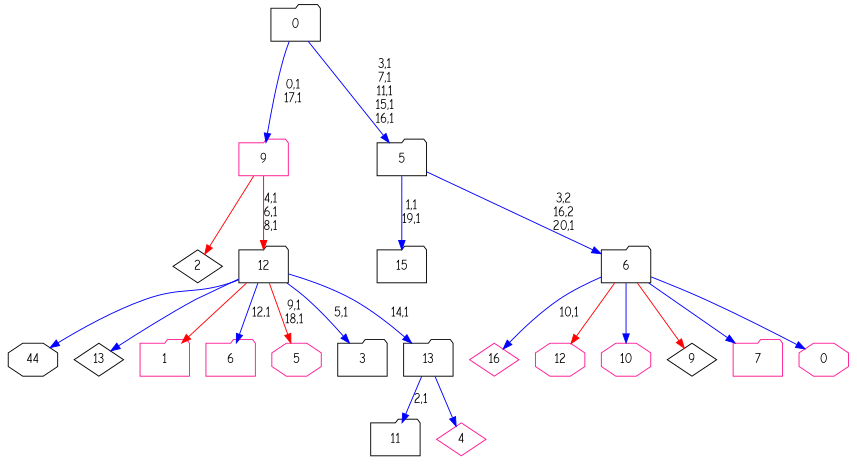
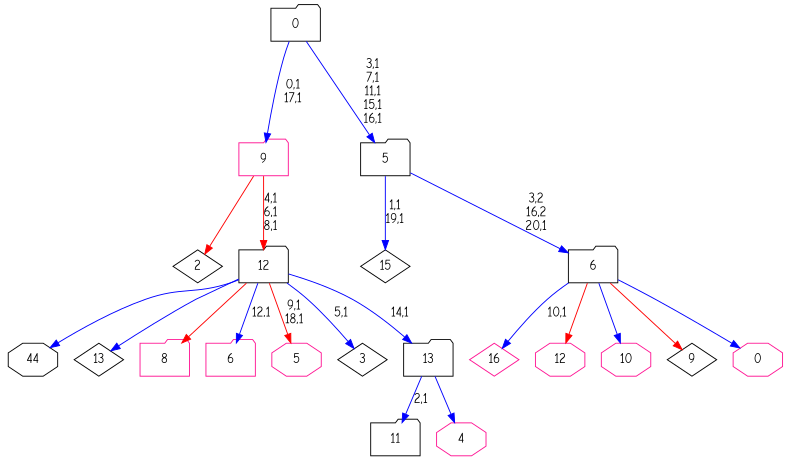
(402, 266) -> (385, 266)
(165, 360) -> (165, 360)
(362, 360) -> (362, 360)
(758, 360) -> none
(461, 439) -> (461, 439)
